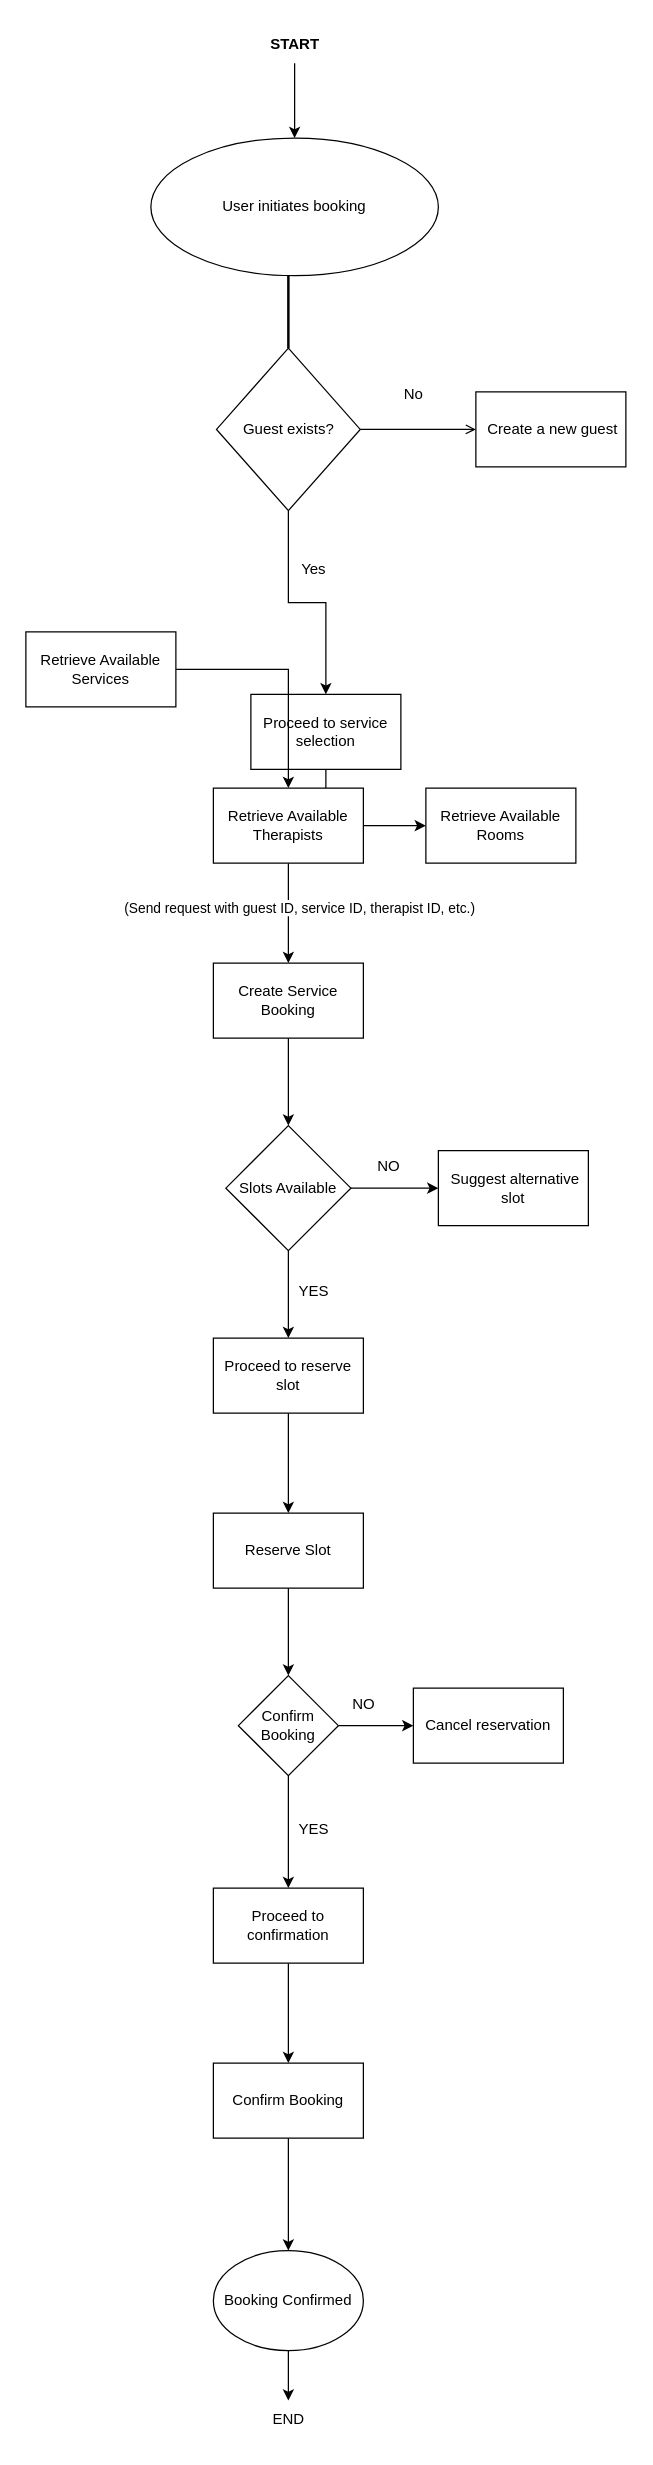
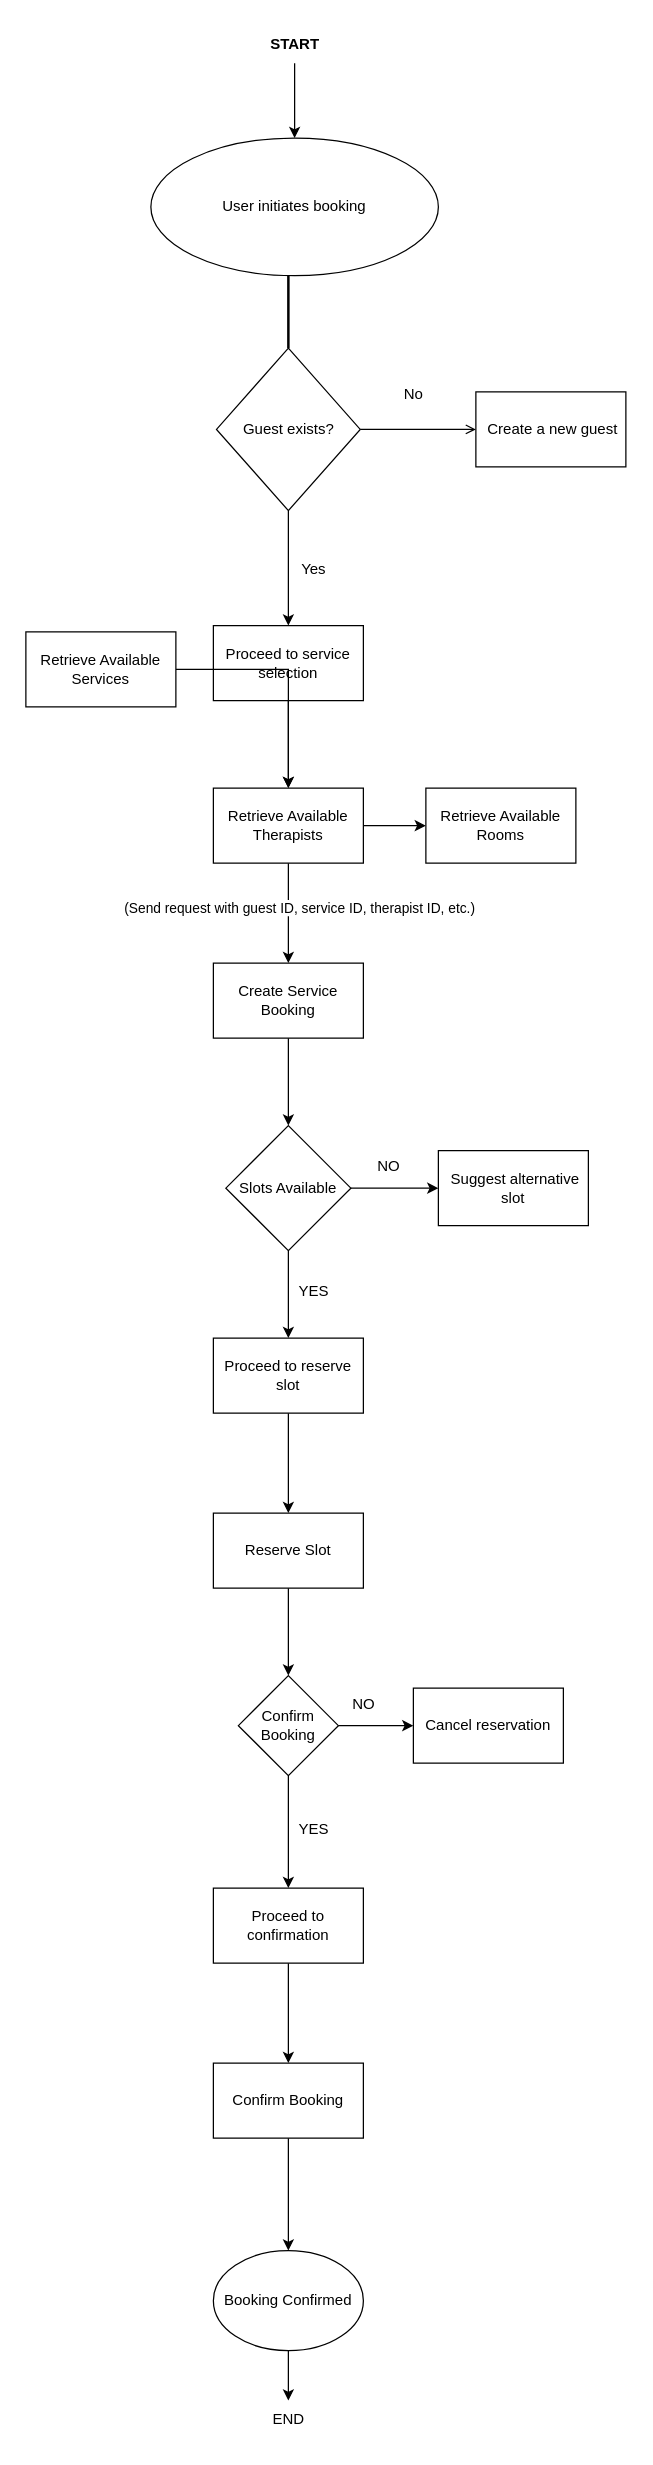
(326, 732) -> (288, 663)
